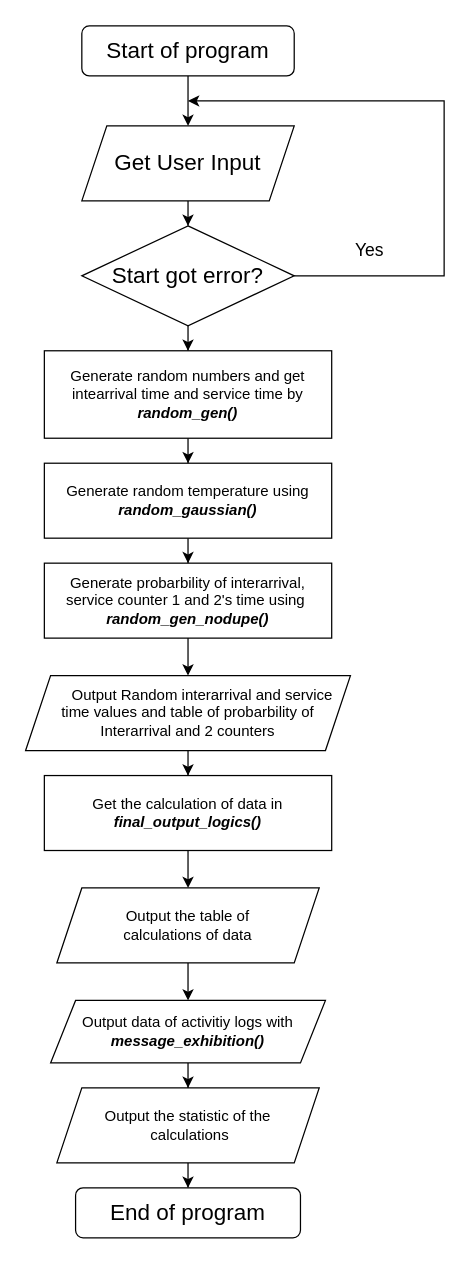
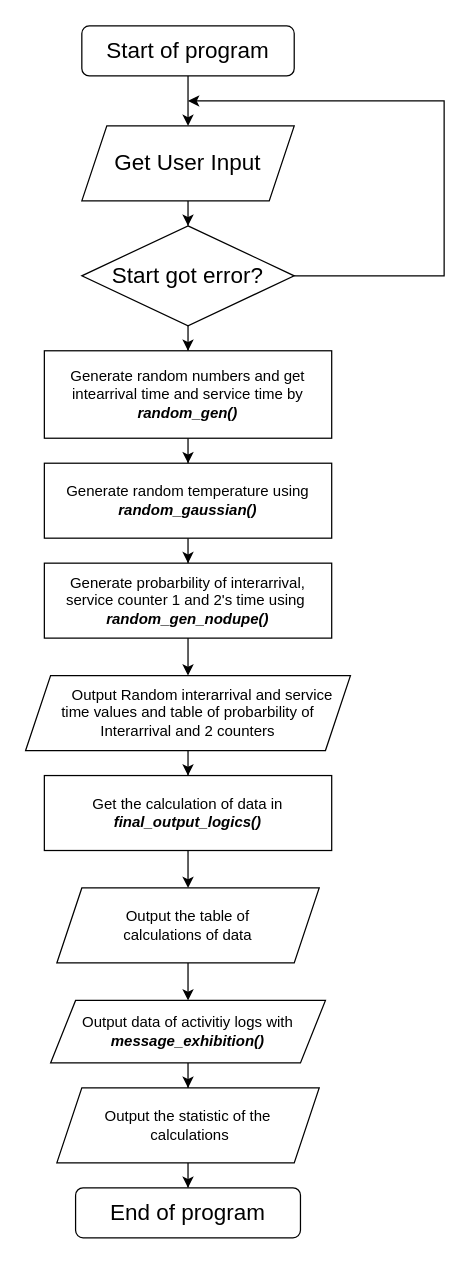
(369, 251) -> none
